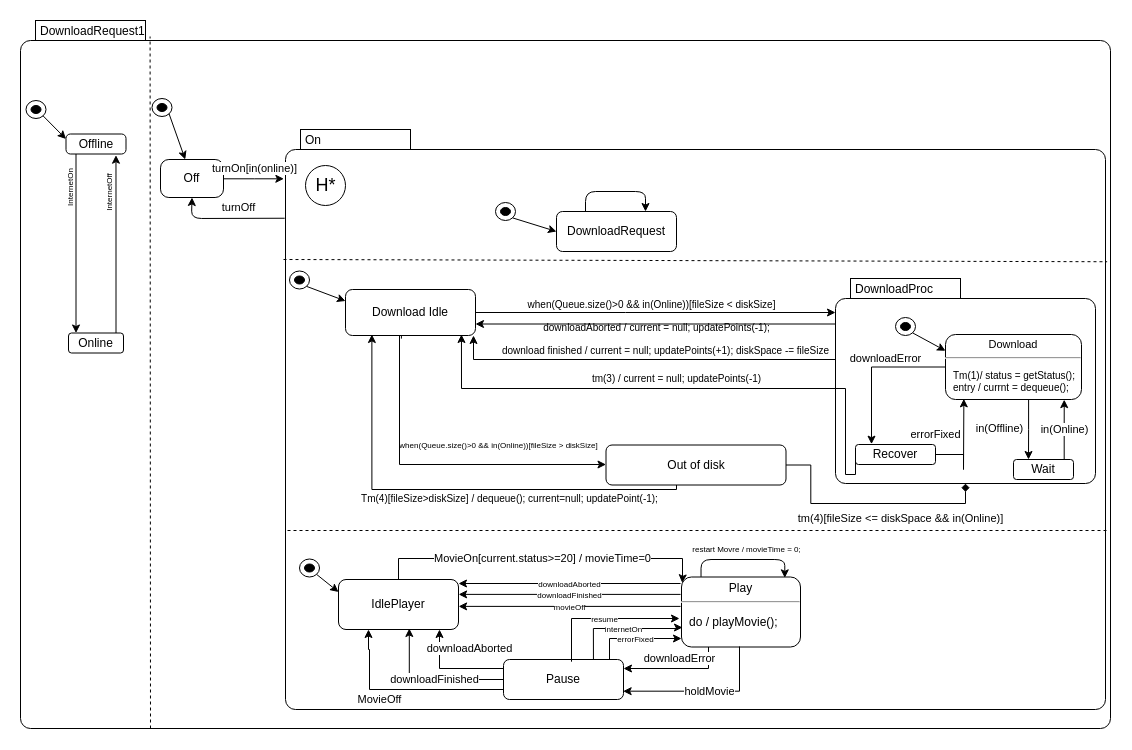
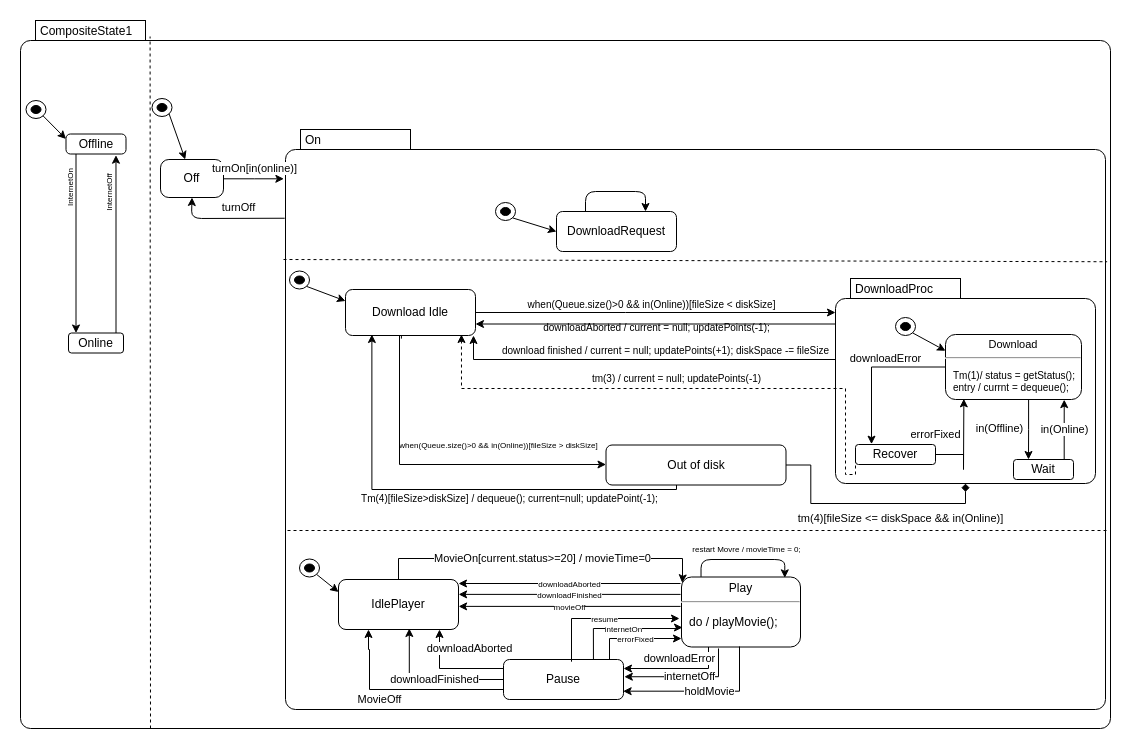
(93, 32) -> (89, 32)
(326, 186) -> none
(686, 389) -> (686, 389)
none -> (689, 677)
